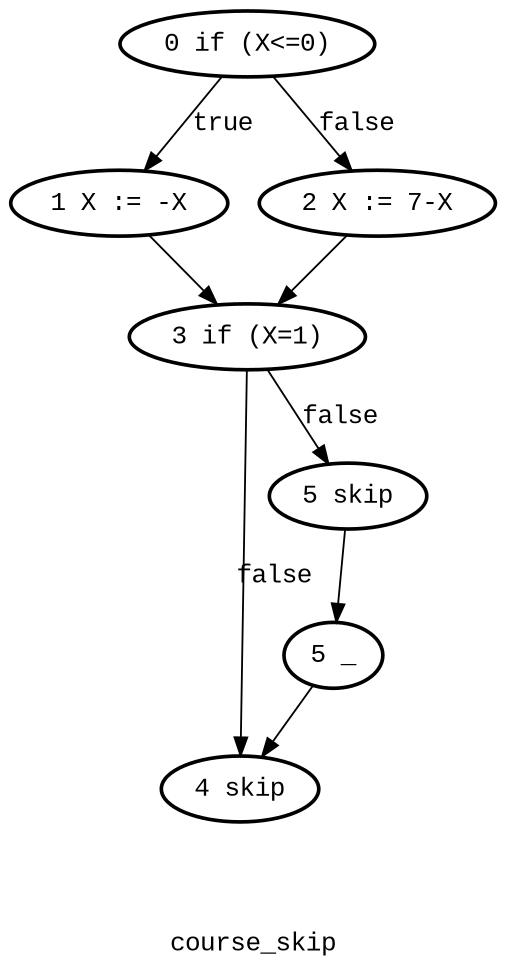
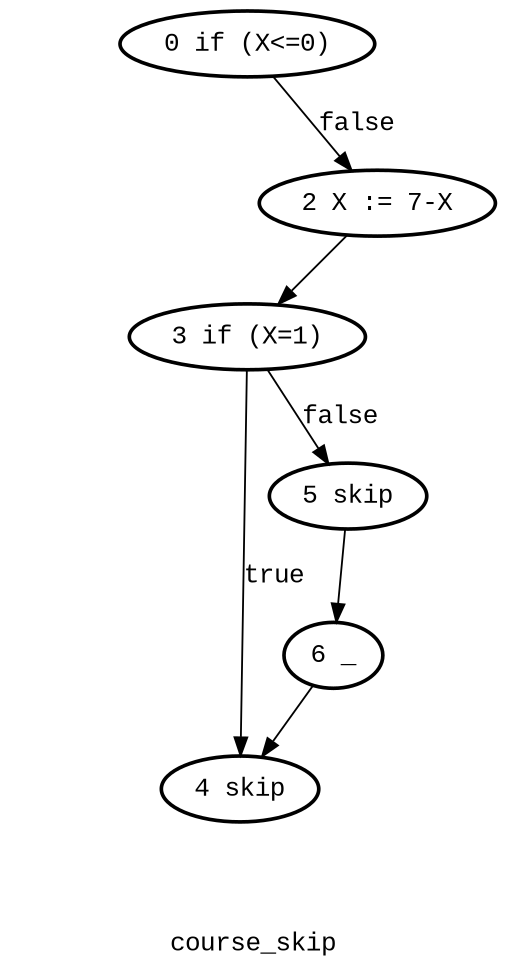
(119, 203) -> none
(275, 576) -> (275, 576)
(333, 655) -> (333, 655)
